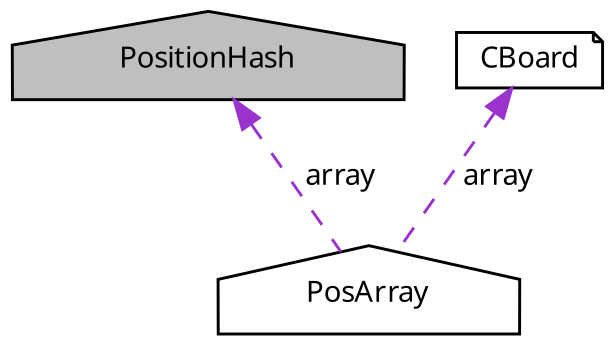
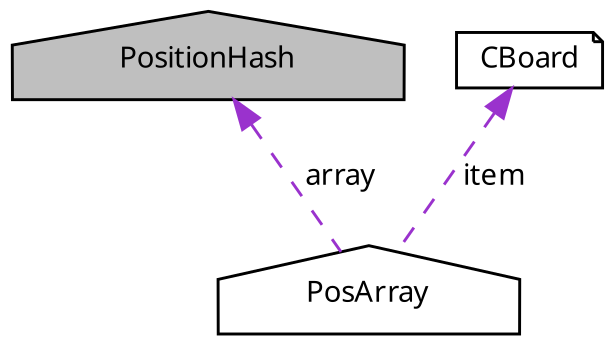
(496, 177) -> (492, 177)
